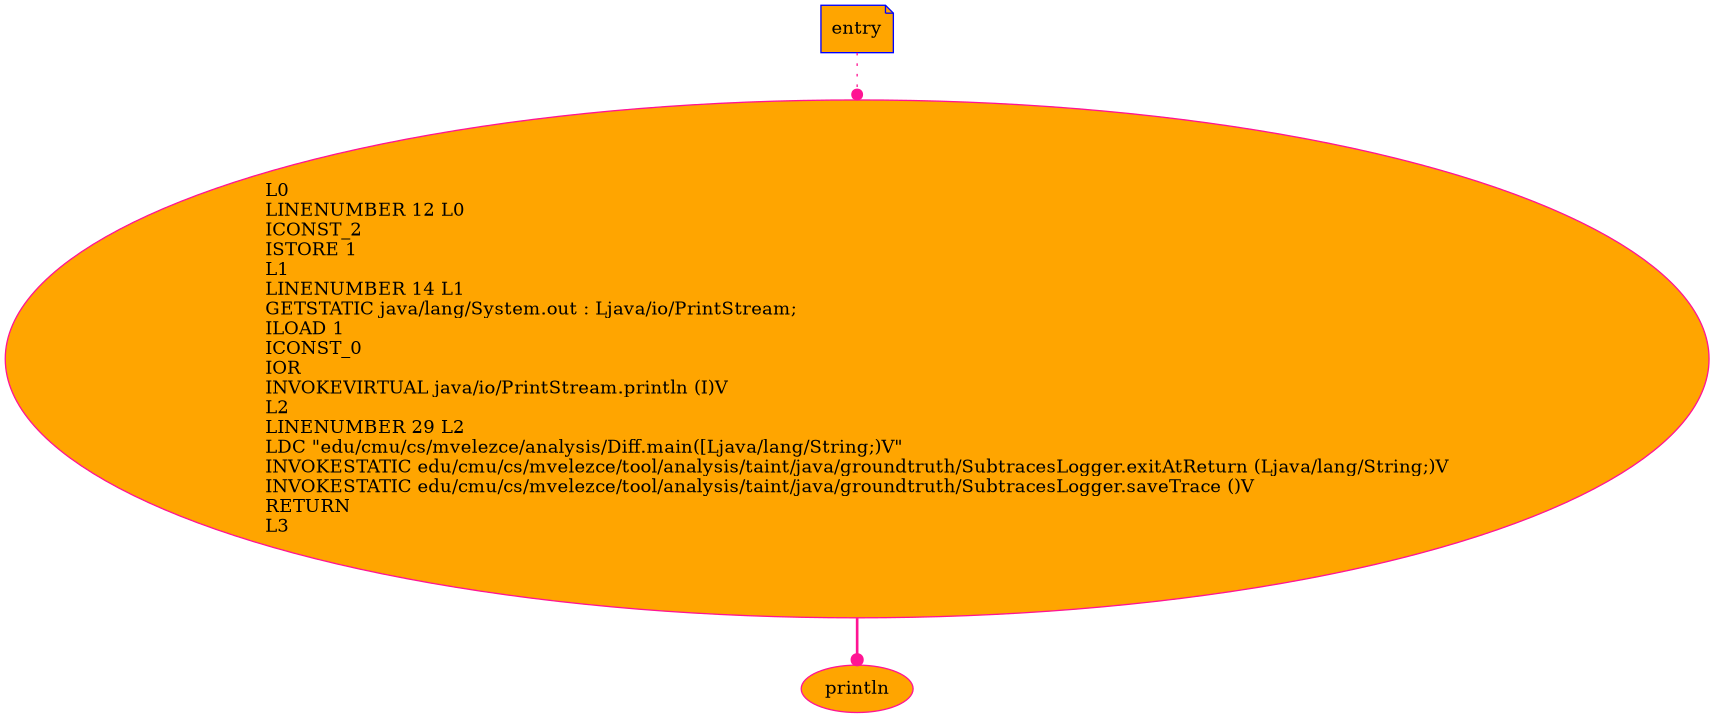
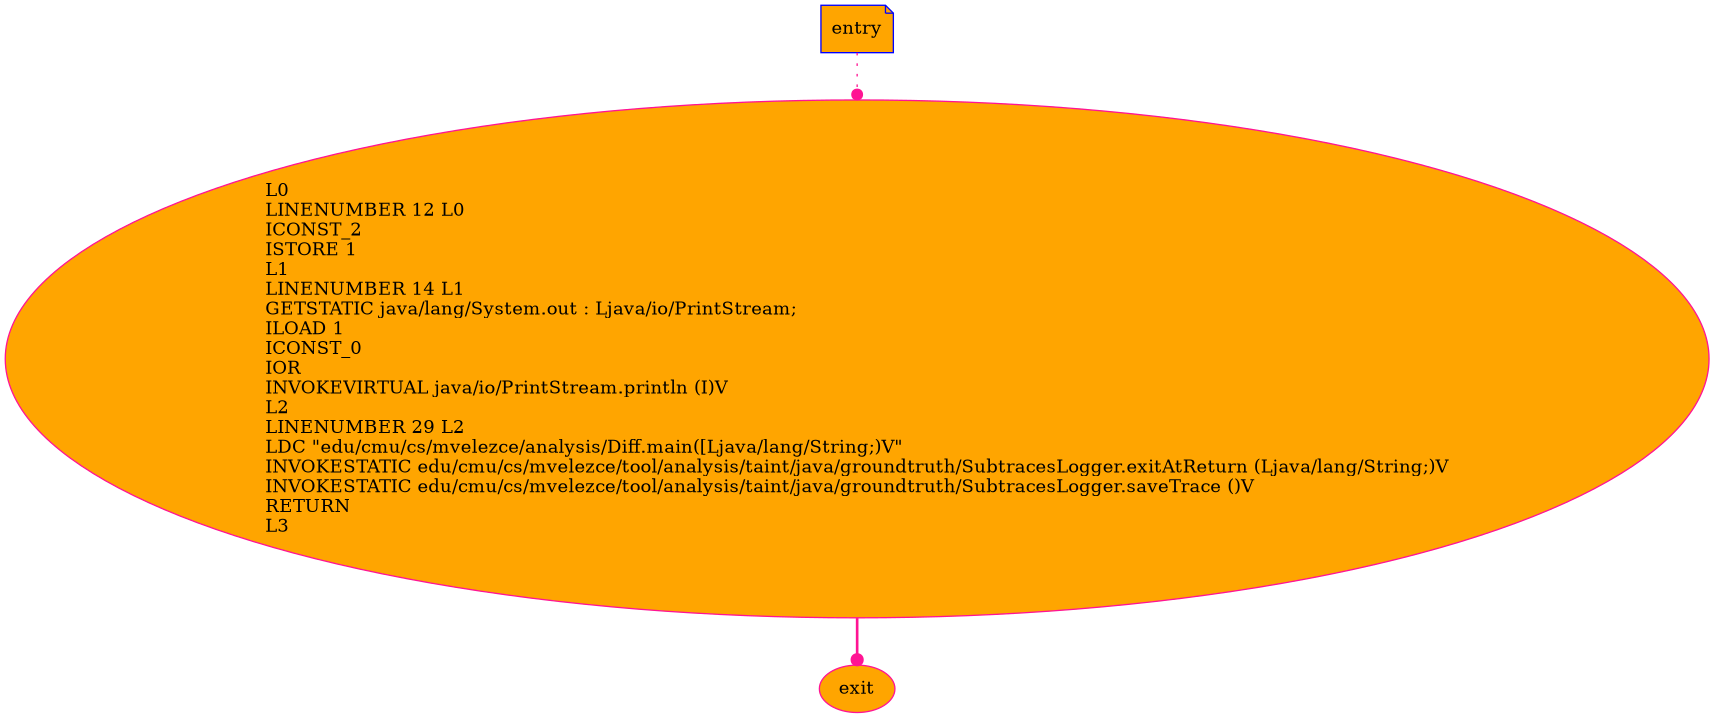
(857, 689) -> (857, 689)
